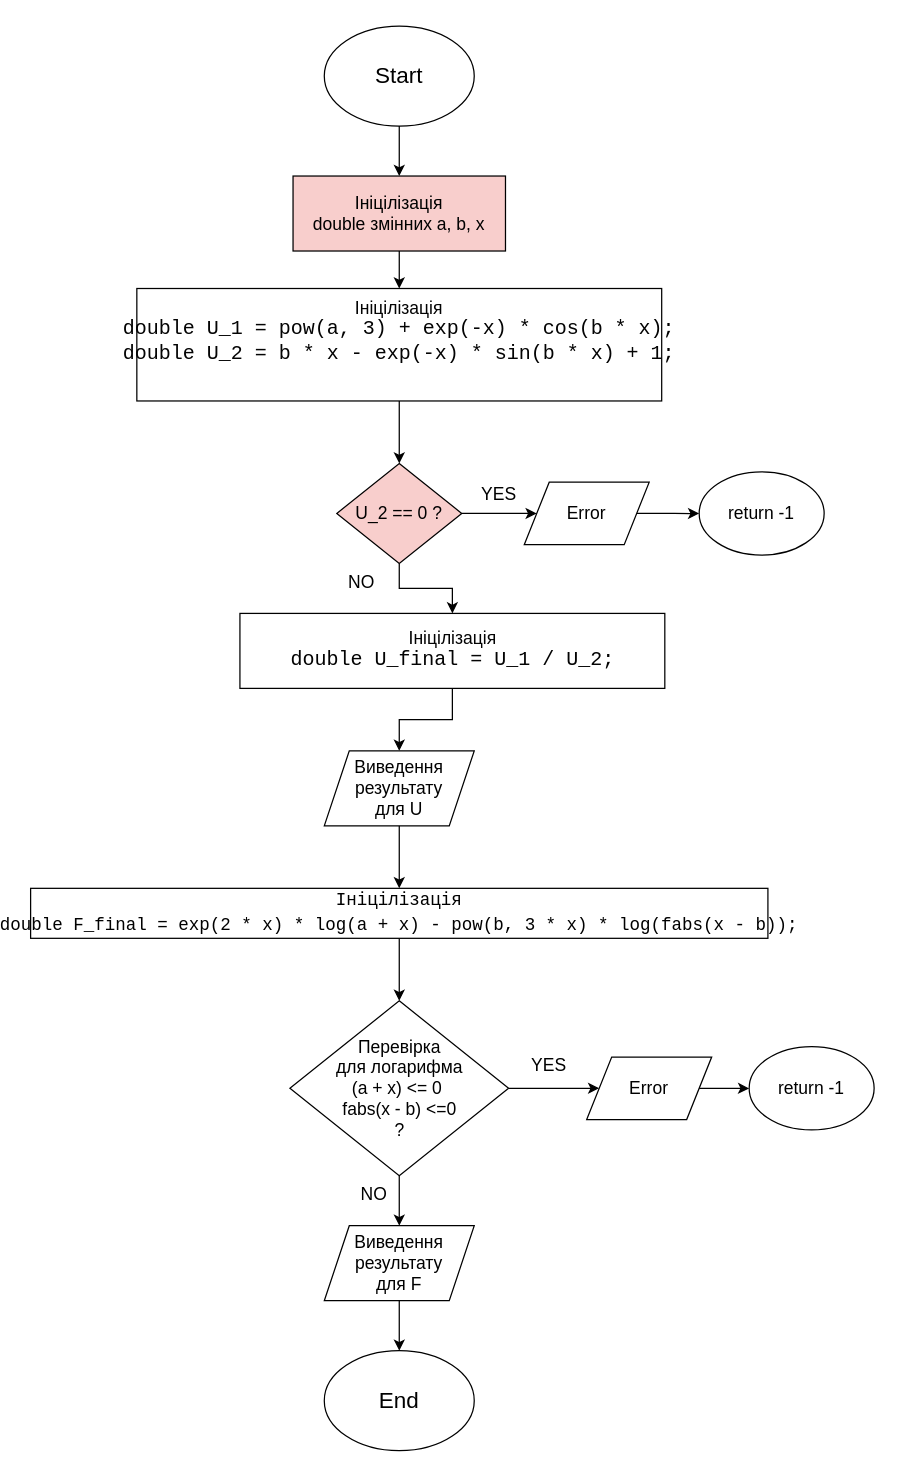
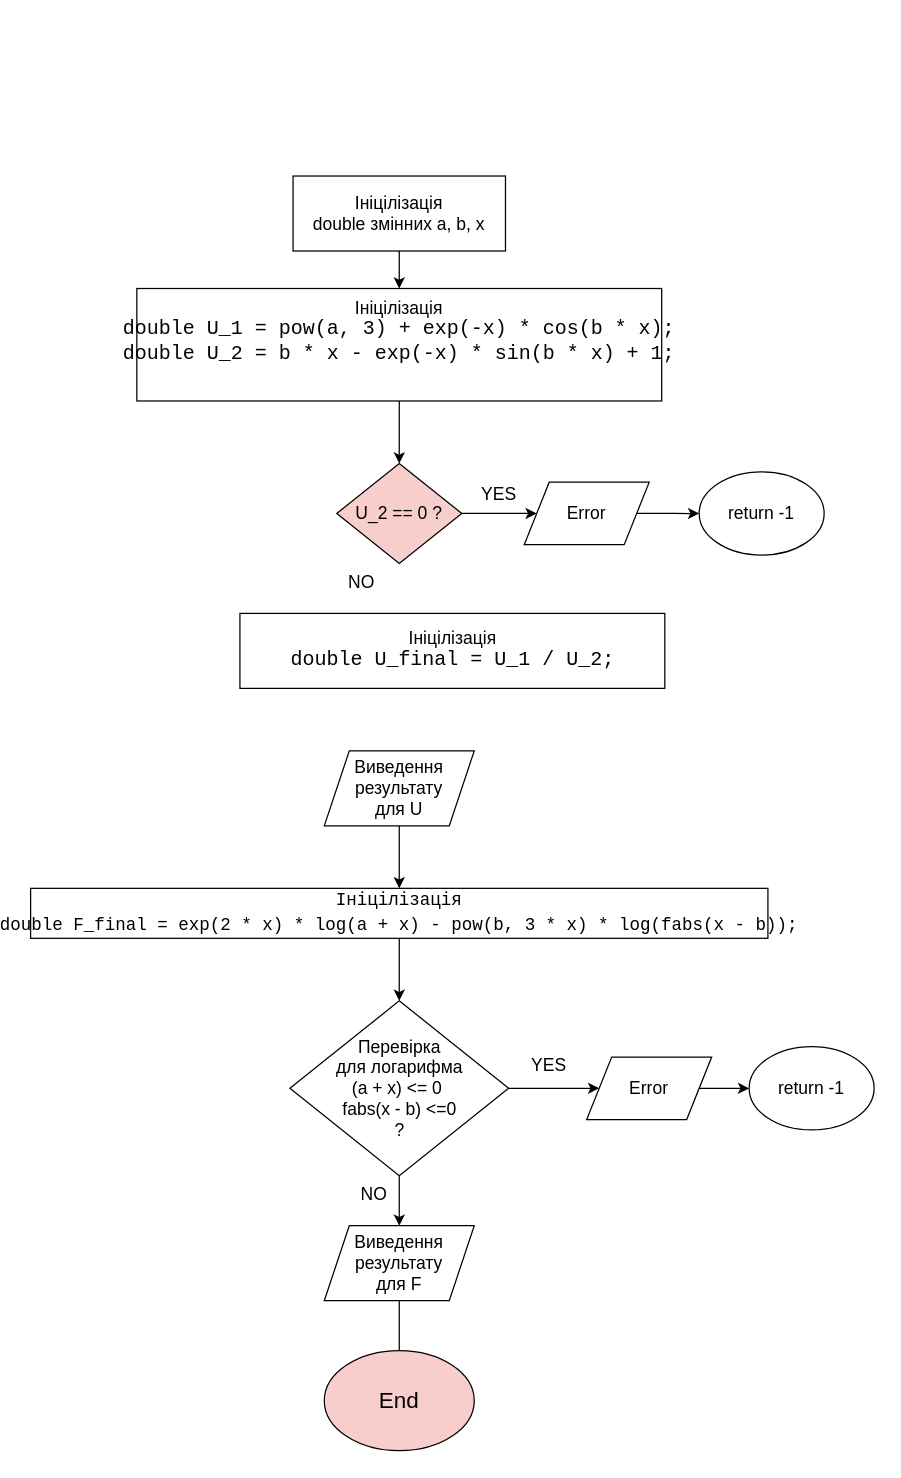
(399, 76) -> none
(399, 147) -> none
(399, 213) -> (399, 213)
(421, 588) -> none
(430, 719) -> none
(399, 1341) -> (399, 1344)
(399, 1401) -> (399, 1401)
